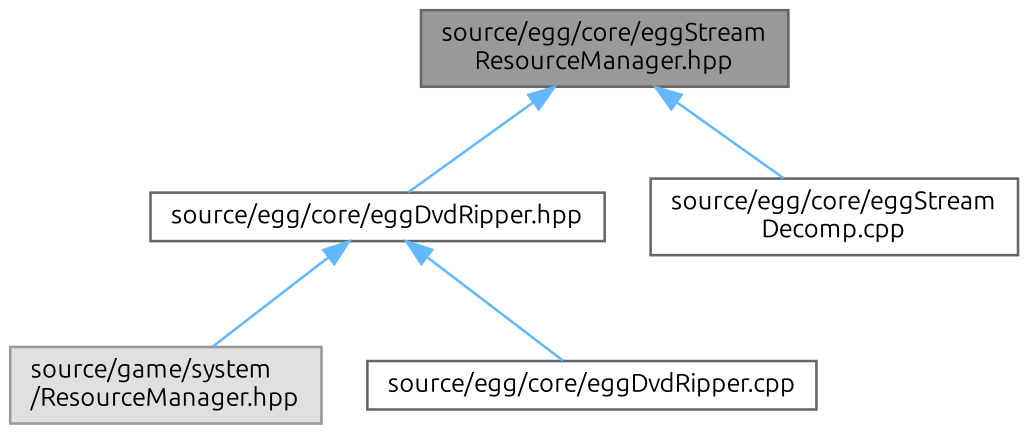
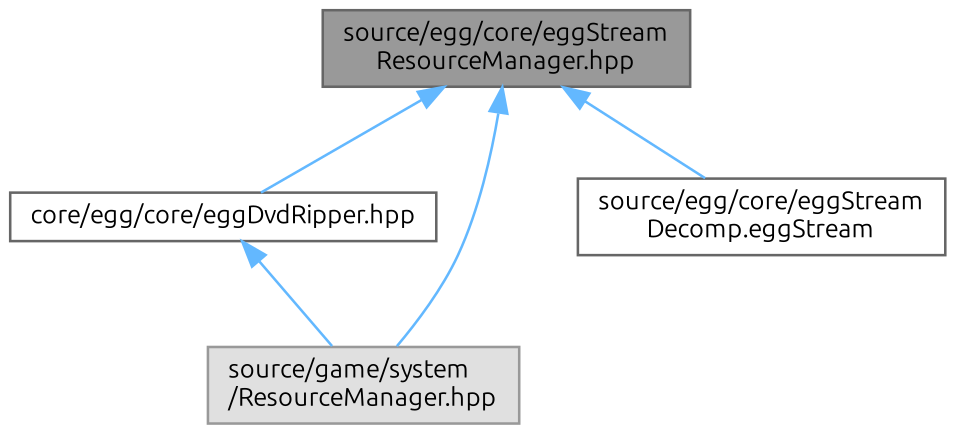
(378, 217) -> (223, 217)
(834, 217) -> (762, 217)
none -> (465, 238)
(592, 385) -> none
